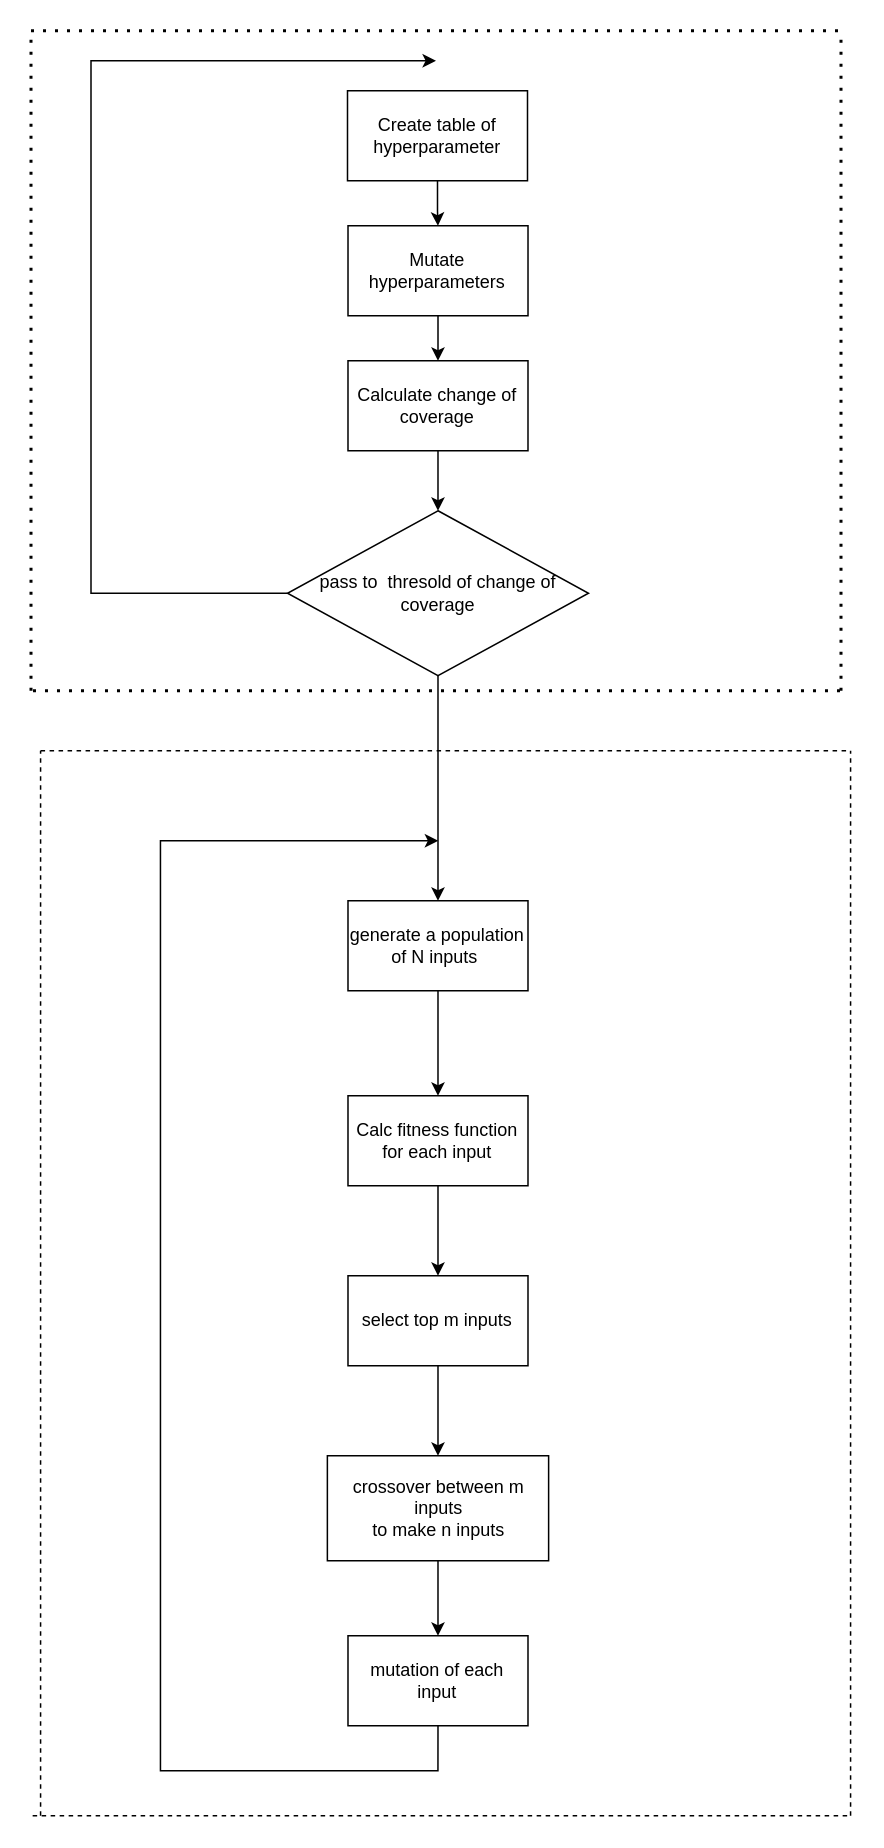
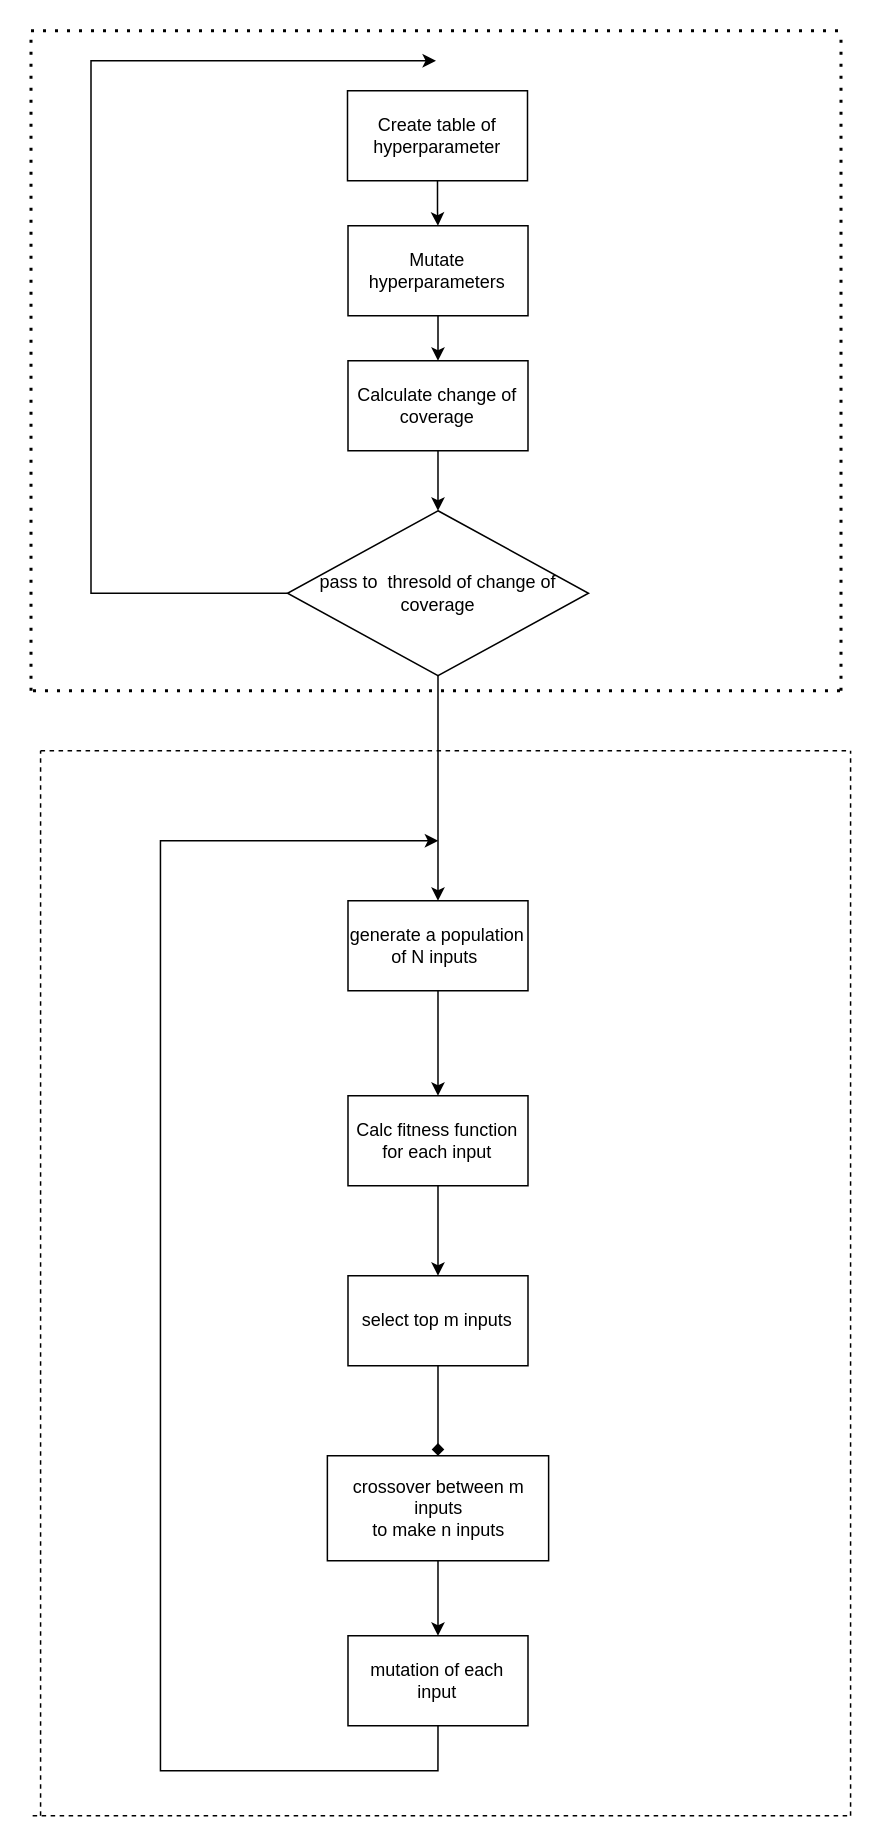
(438, 1444) -> (438, 1443)
